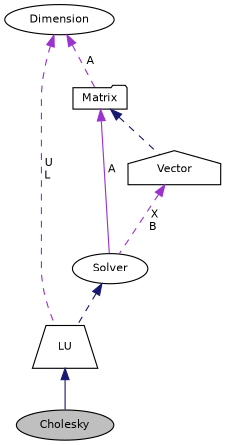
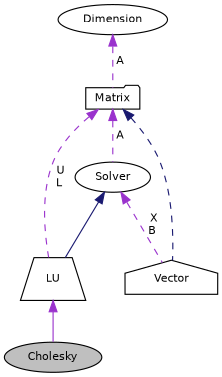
(41, 186) -> (48, 180)
(105, 187) -> (113, 141)
(139, 224) -> (145, 232)
(87, 309) -> (82, 230)
(65, 395) -> (53, 327)
